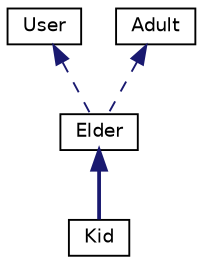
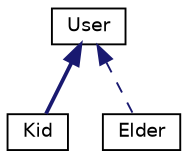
(156, 26) -> none
(99, 195) -> (59, 88)
